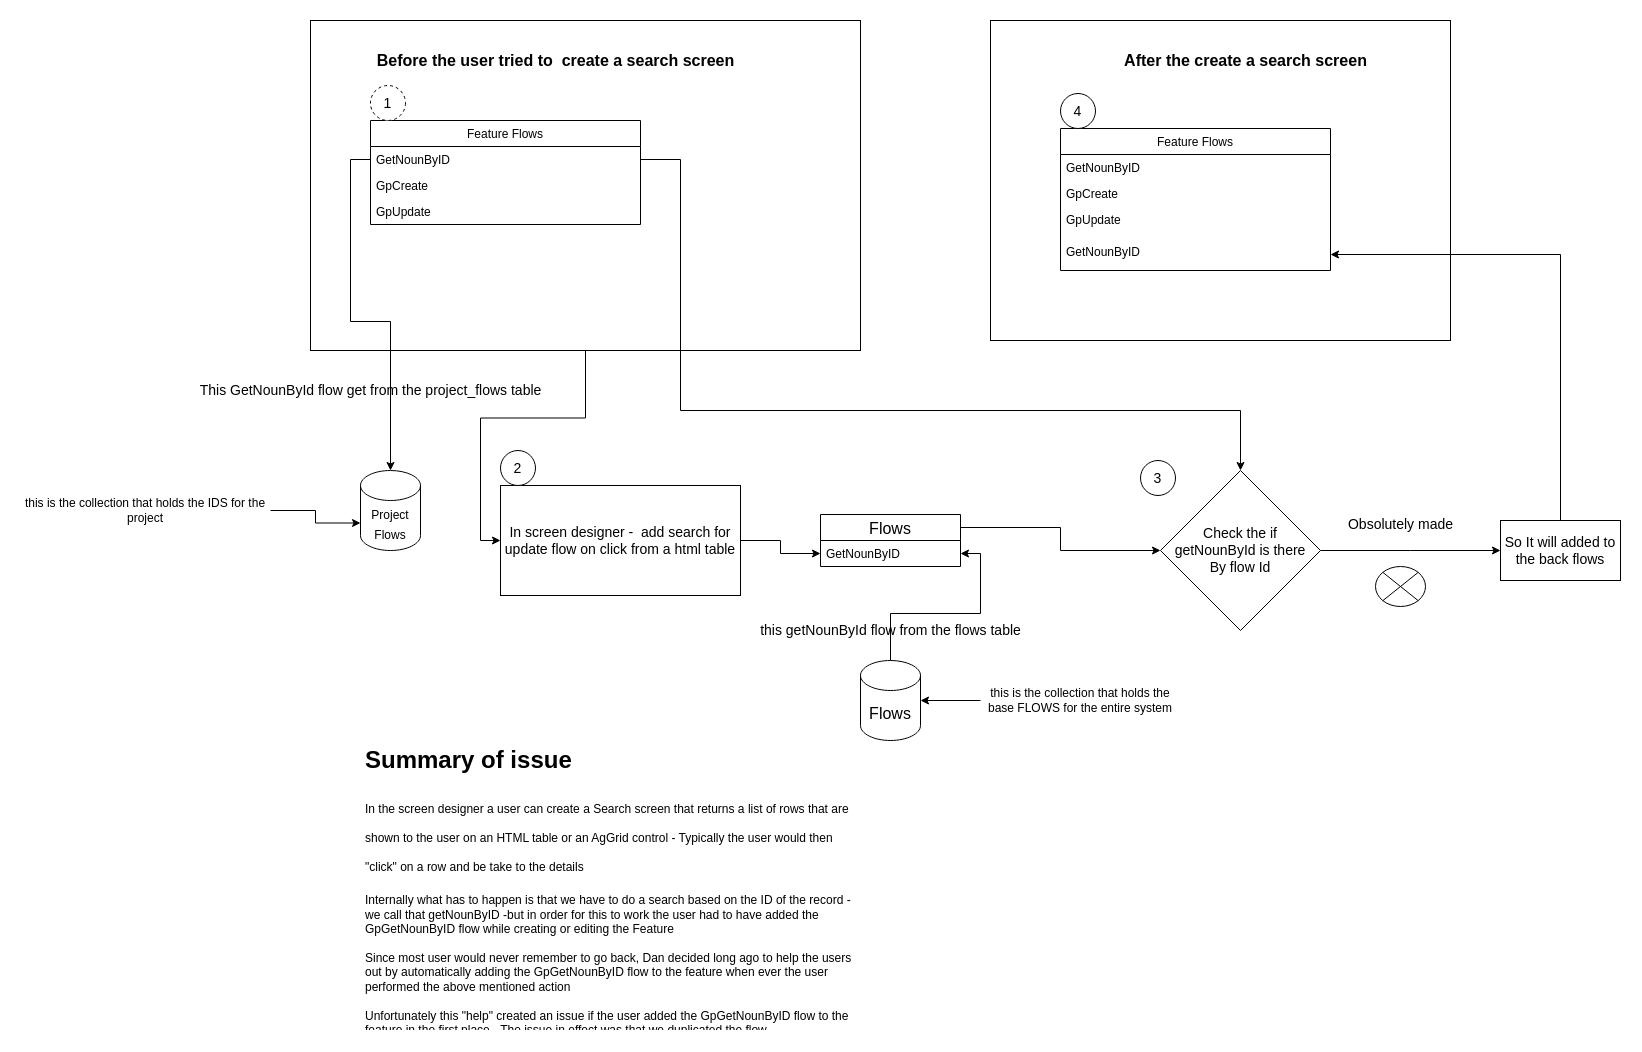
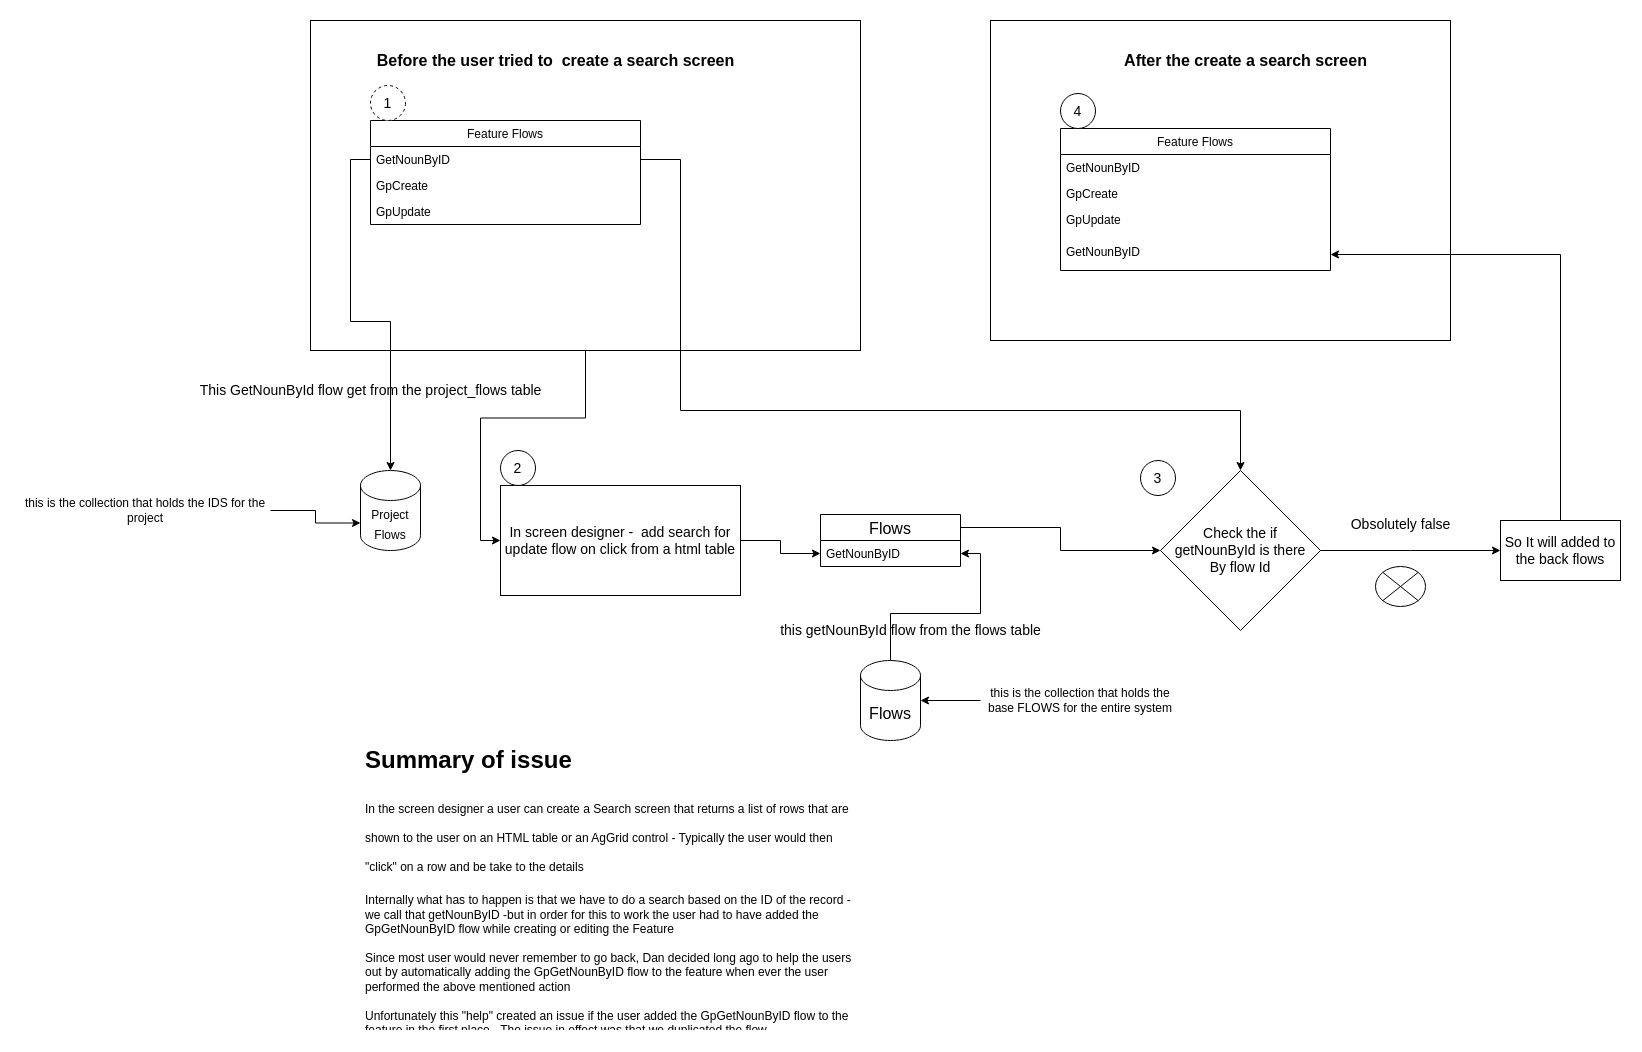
(1401, 525) -> (1401, 525)
(891, 631) -> (911, 631)
